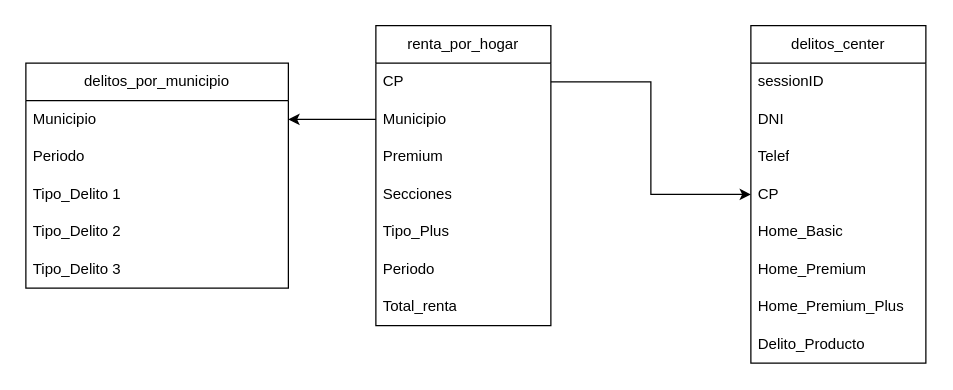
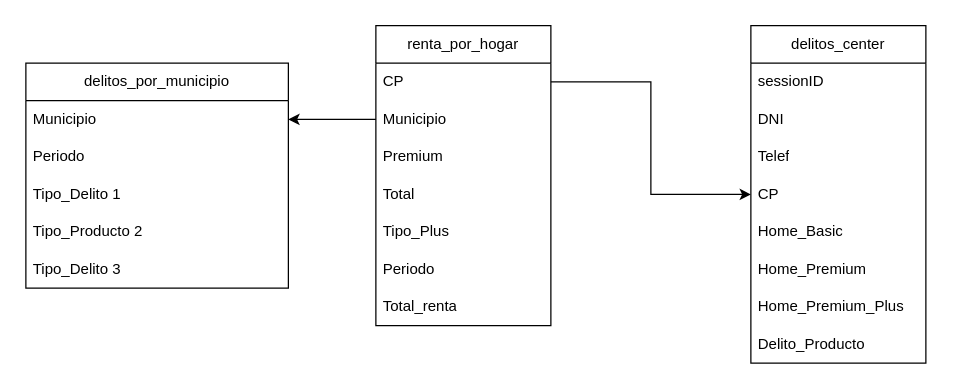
(419, 194) -> (402, 194)
(80, 232) -> (92, 232)
